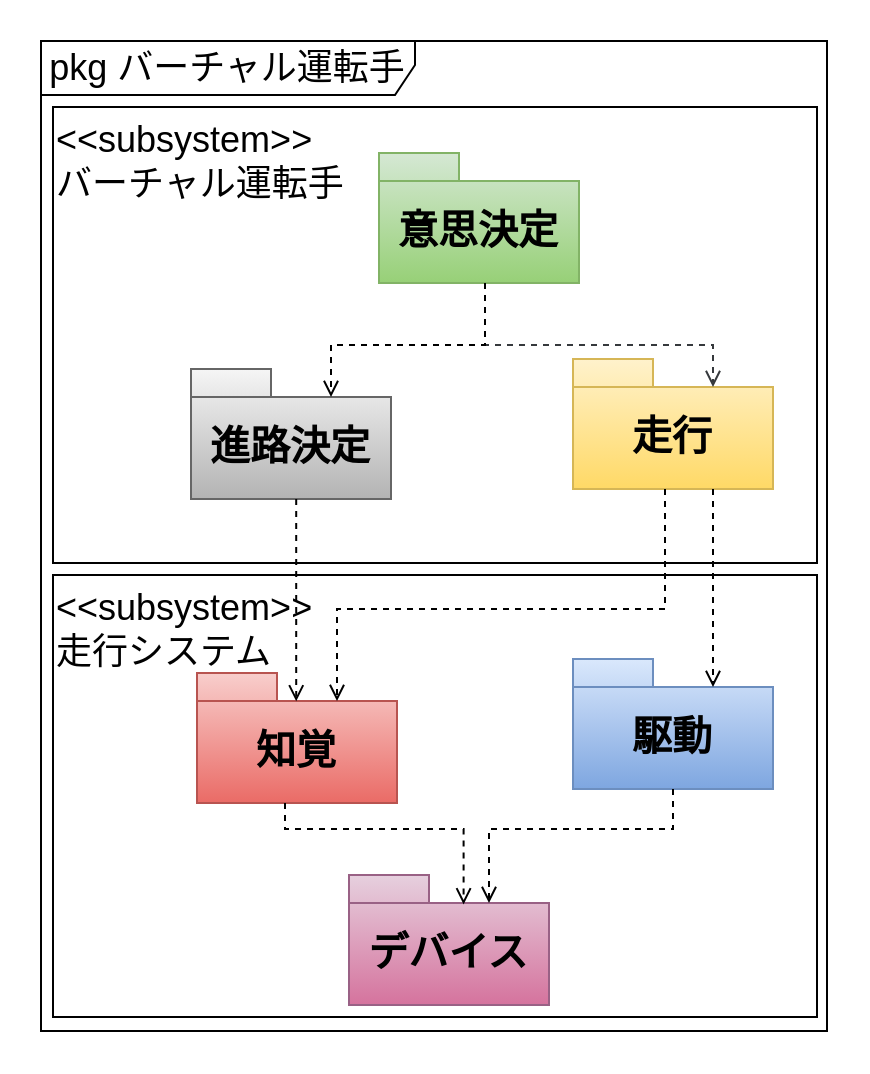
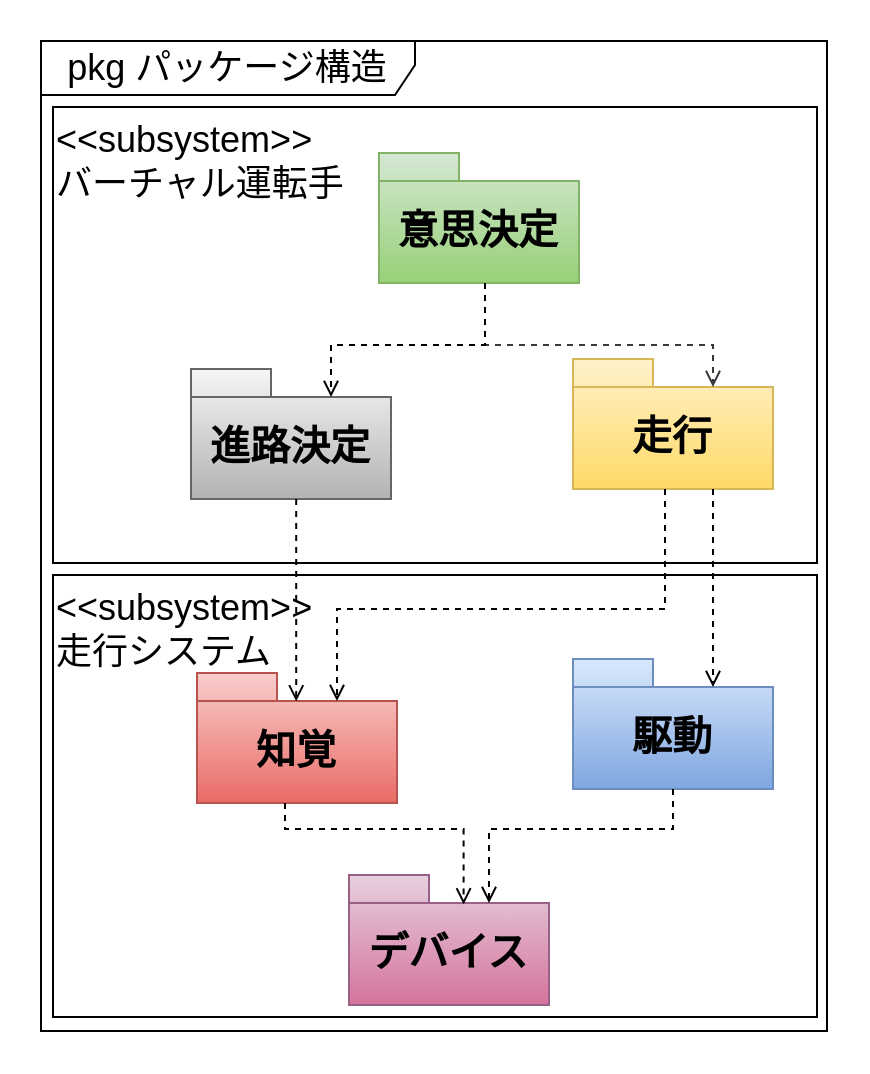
(228, 69) -> (228, 69)
